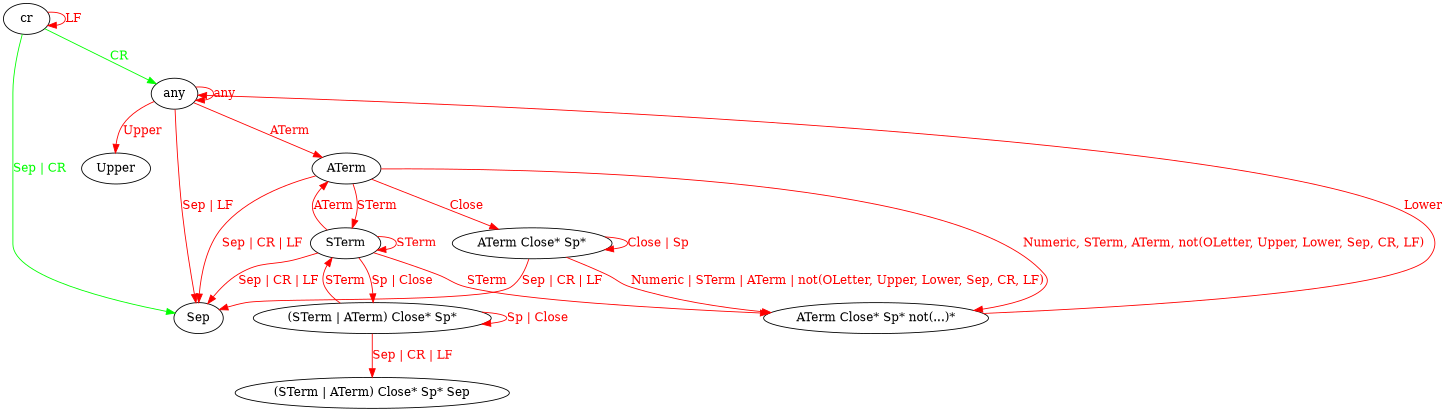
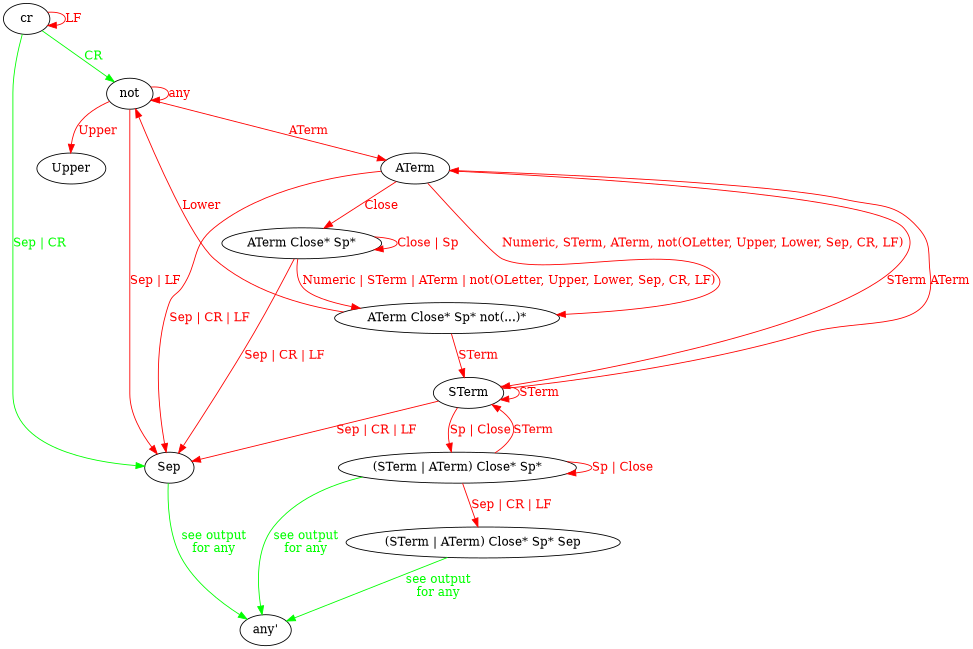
(175, 94) -> (130, 94)
(564, 300) -> (457, 351)
none -> (266, 630)
